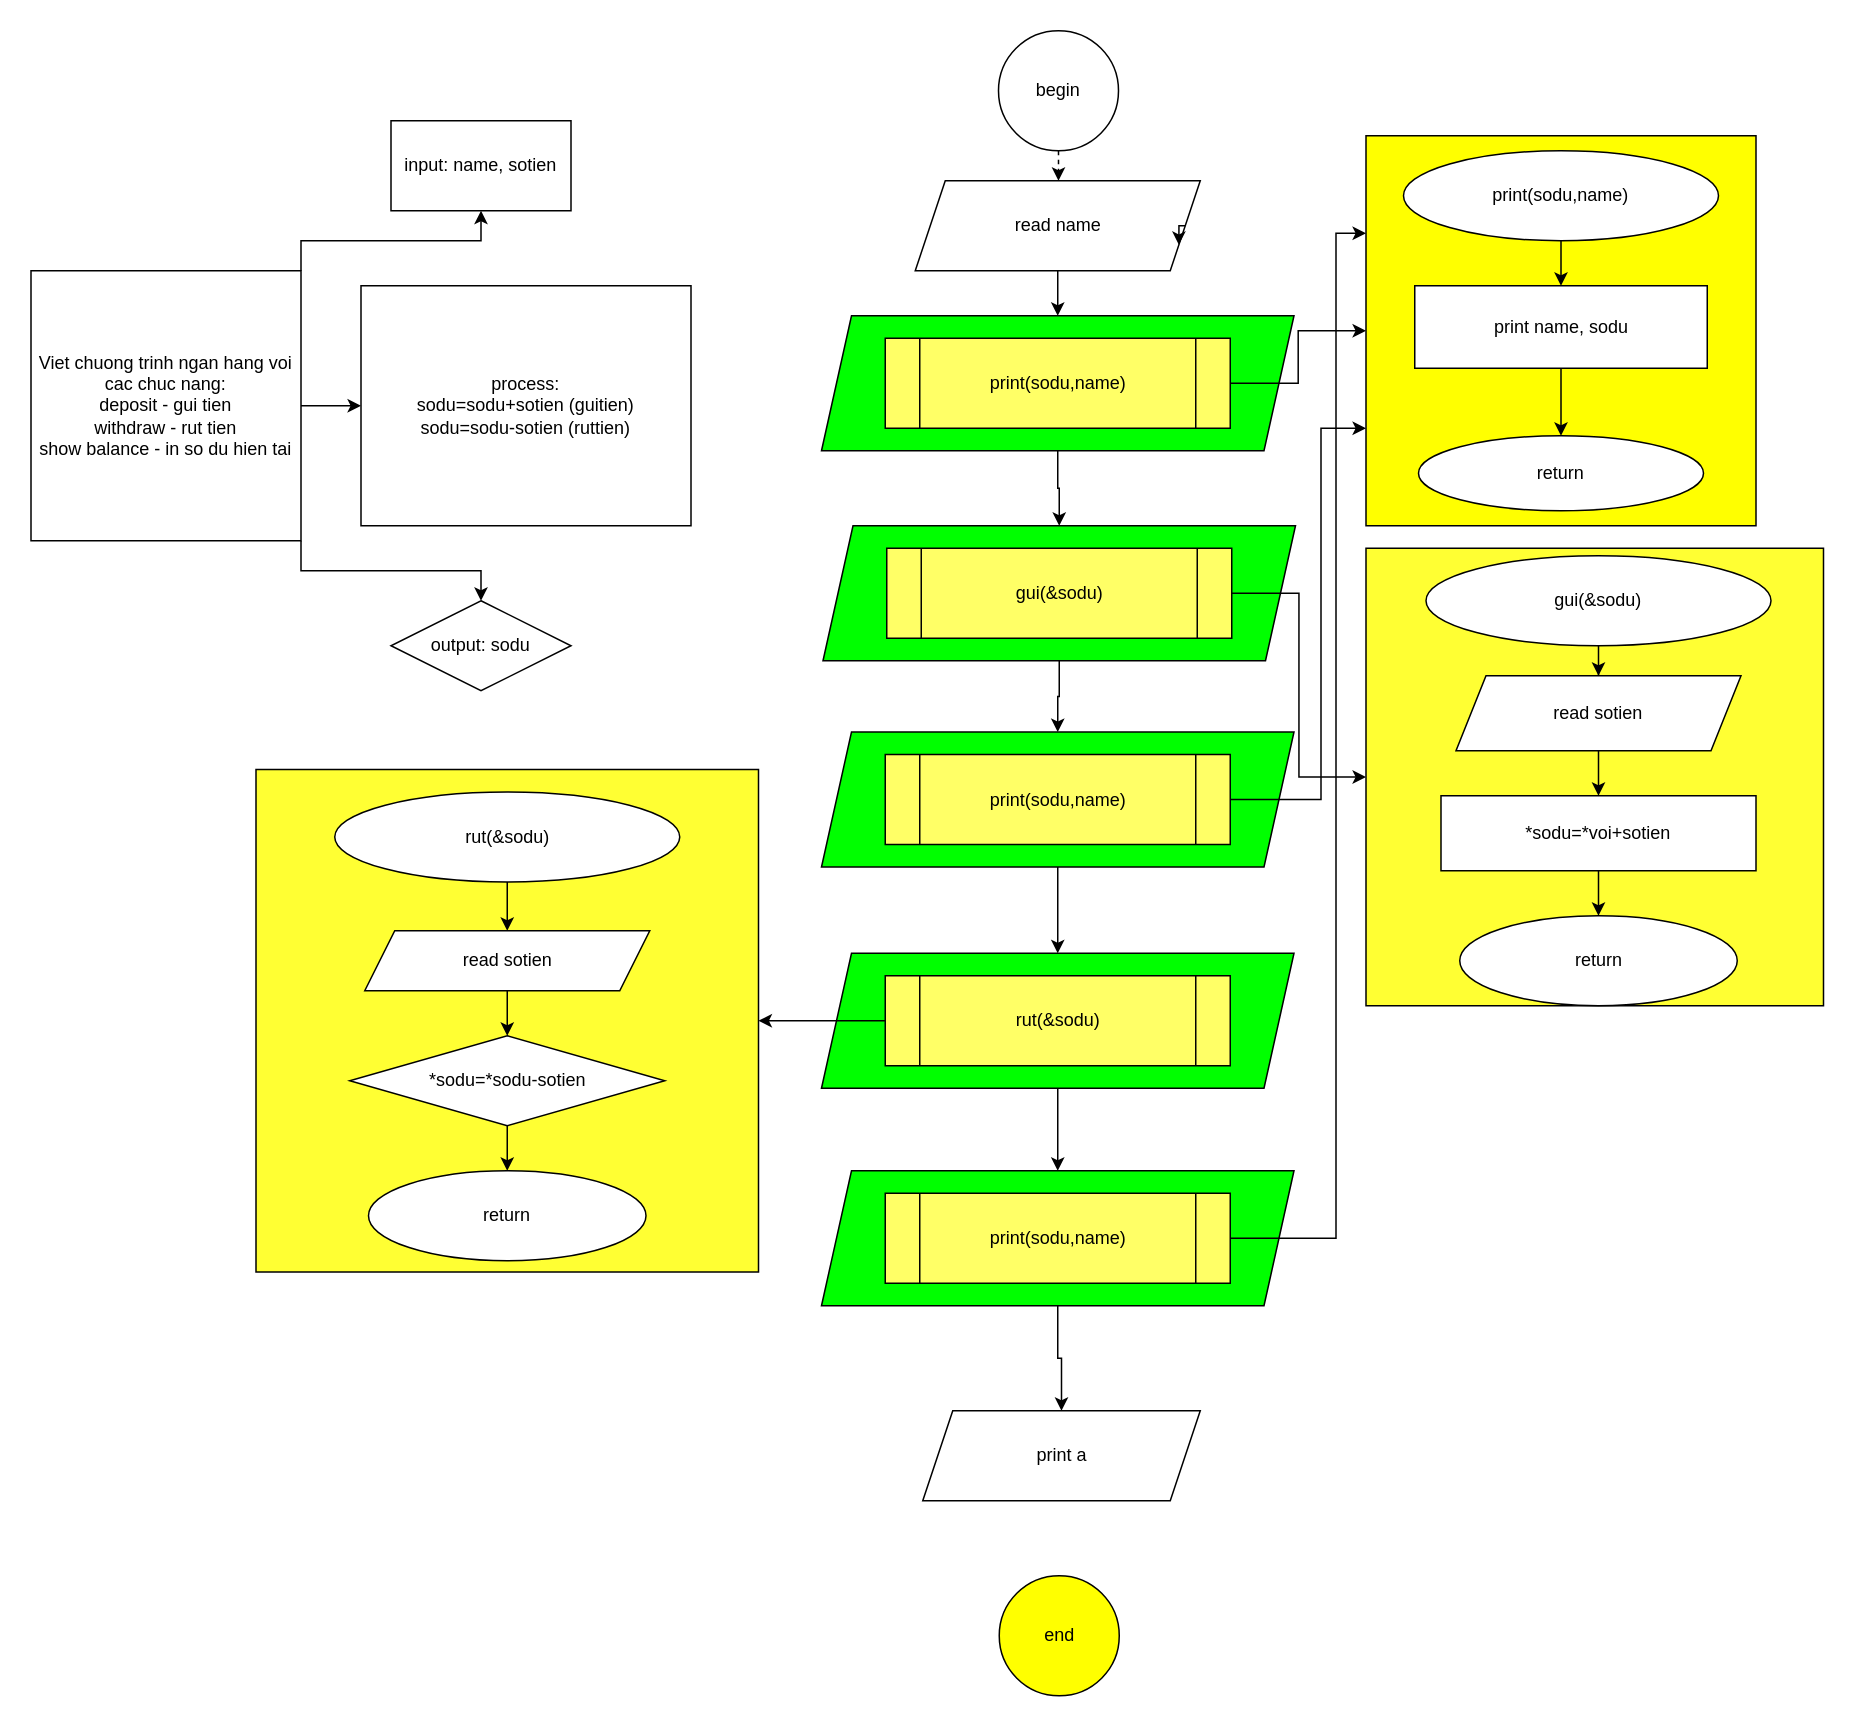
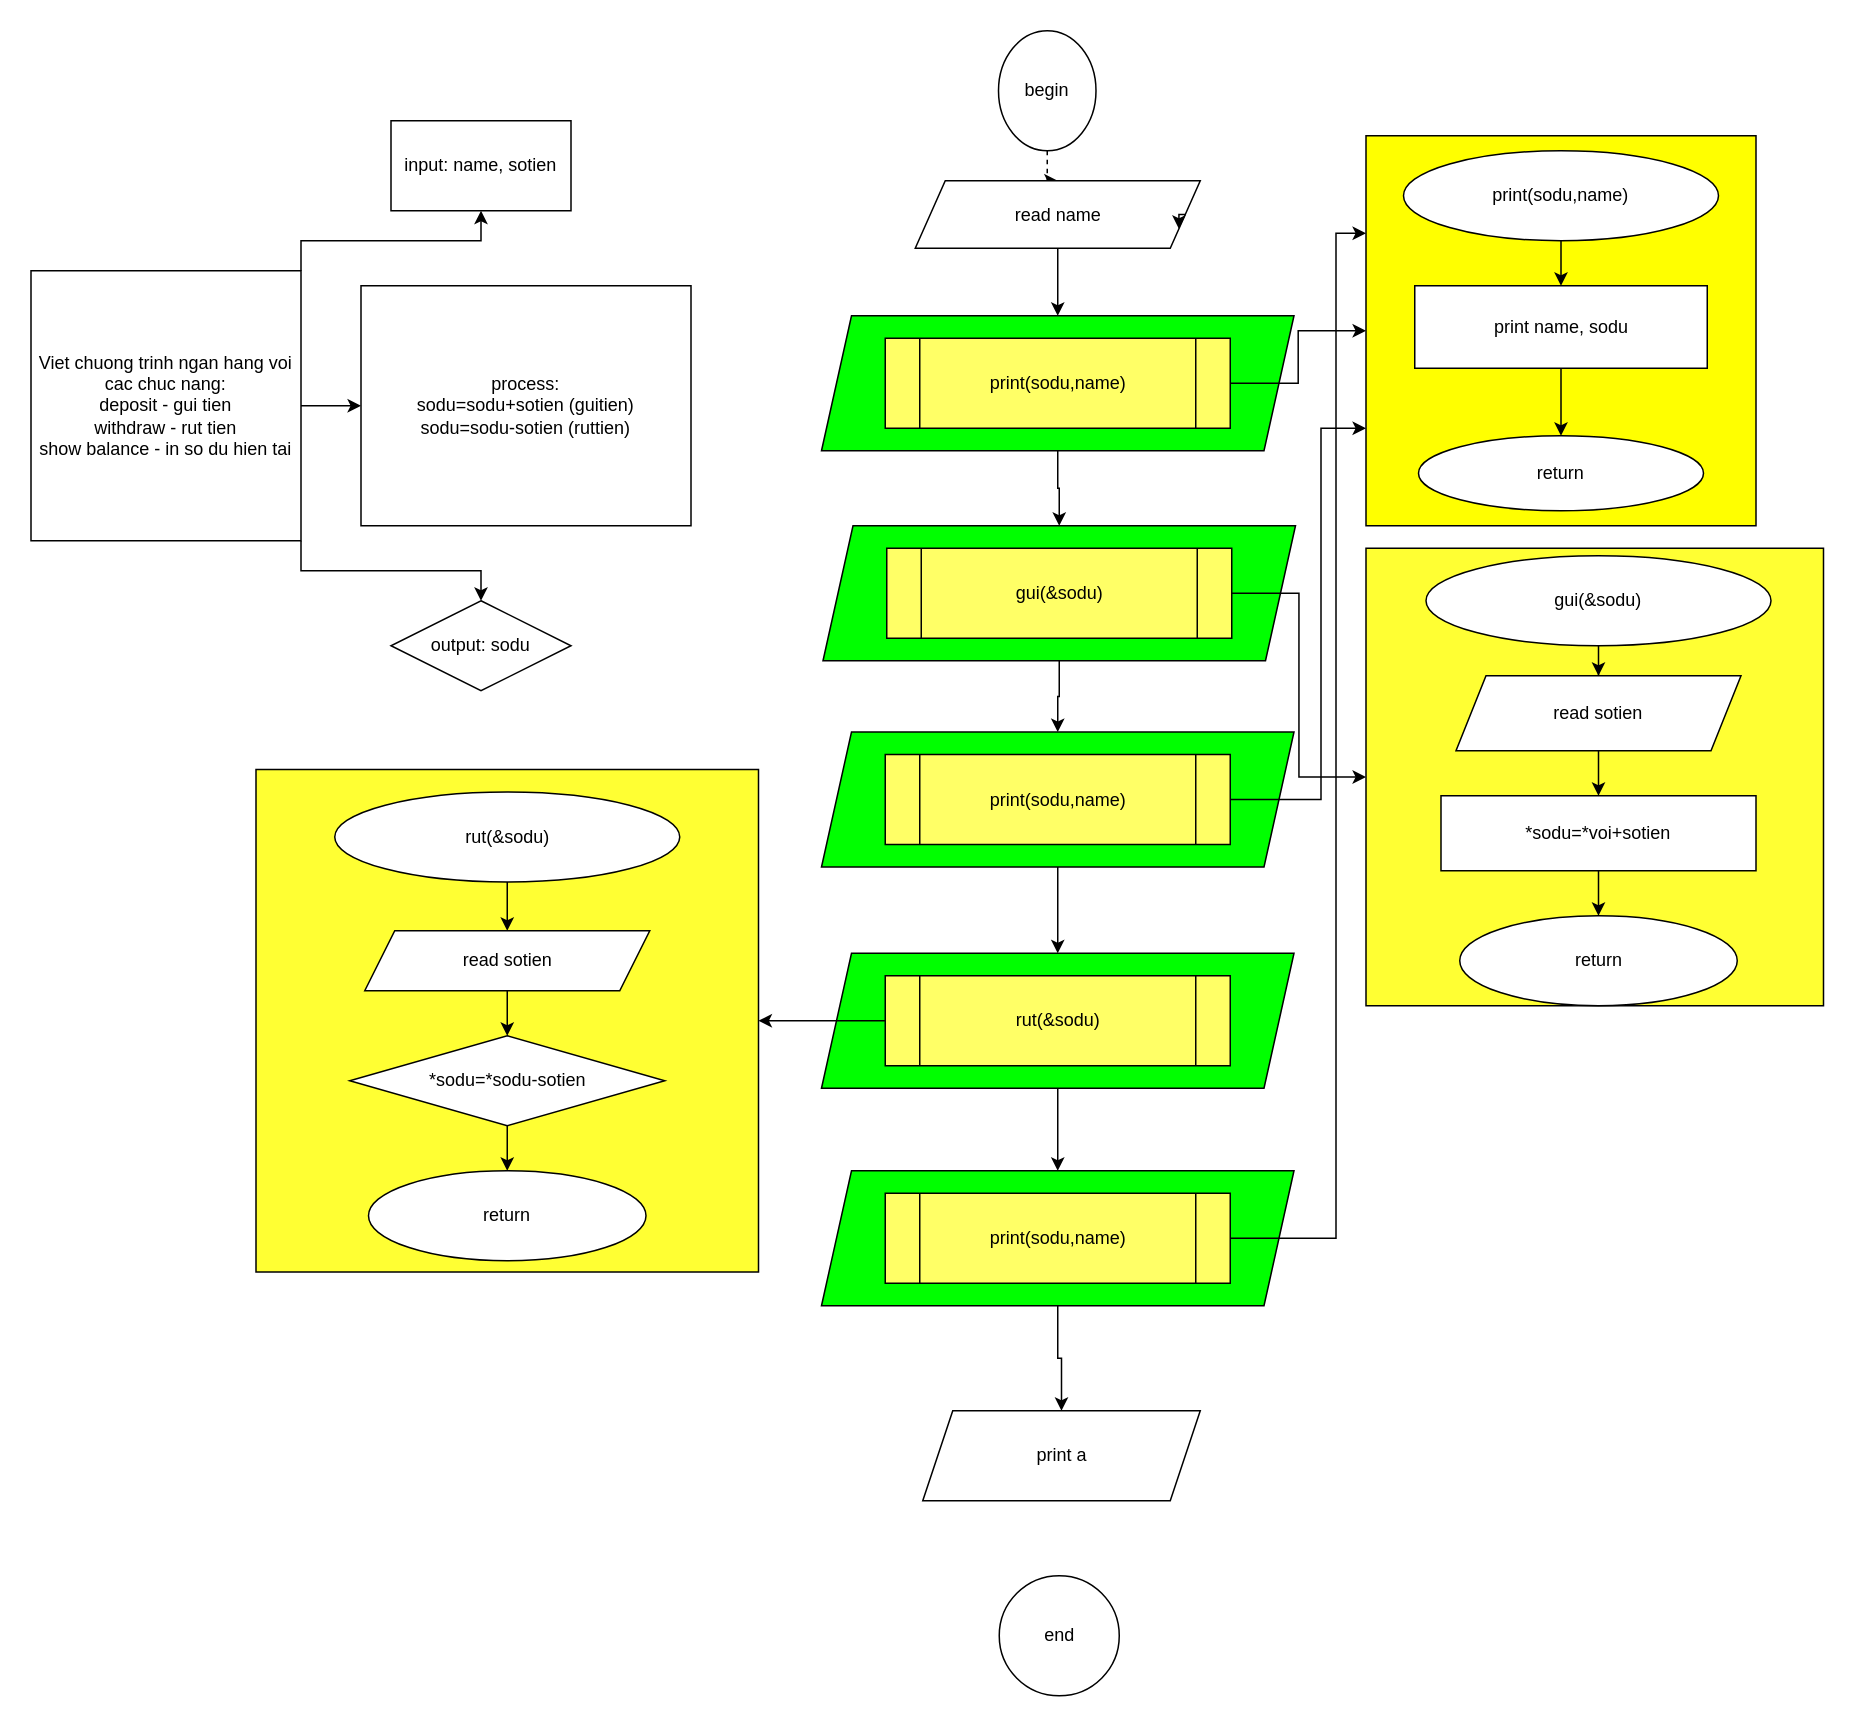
(1058, 91) -> (1047, 91)
(1058, 226) -> (1058, 215)
(1059, 1636) -> (1059, 1636)
